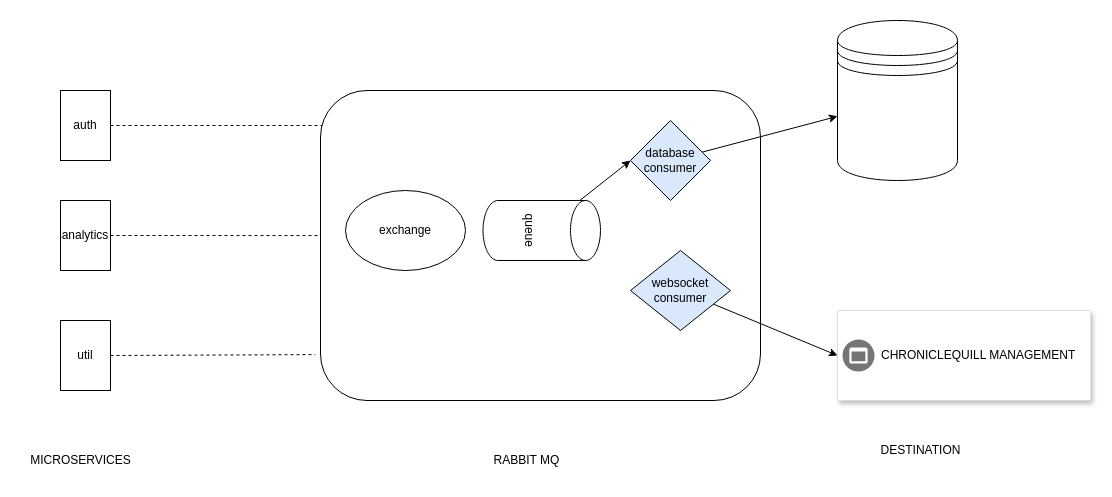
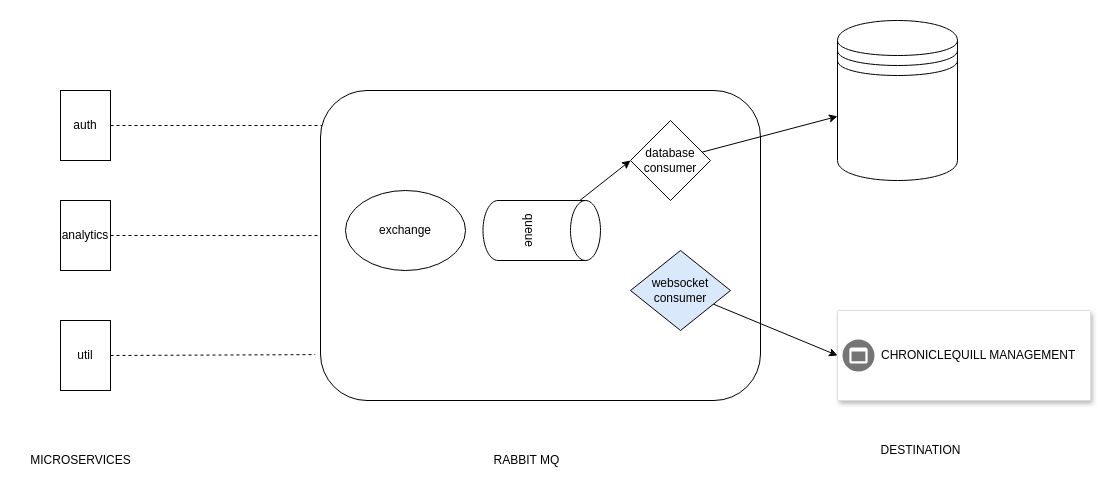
(671, 161) -> (671, 161)
